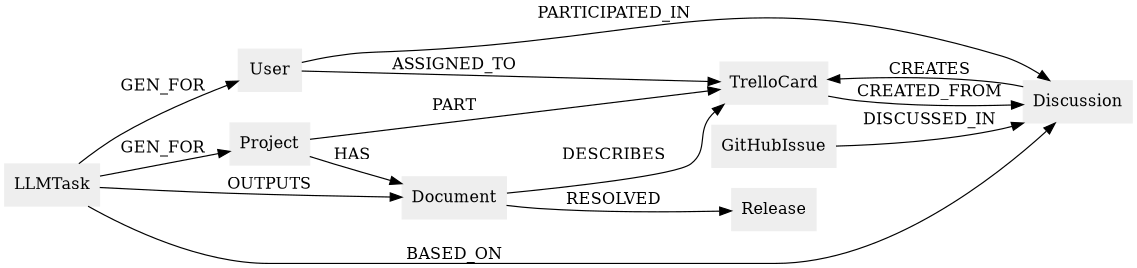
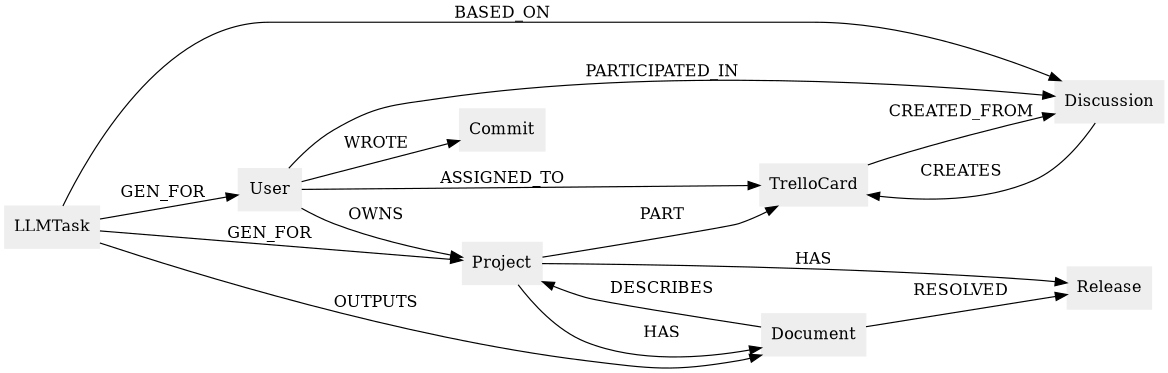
none -> (502, 130)
(774, 146) -> none
(629, 179) -> (656, 310)
none -> (374, 237)
none -> (799, 268)
